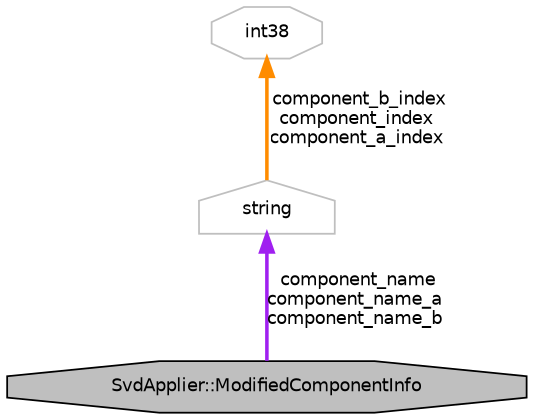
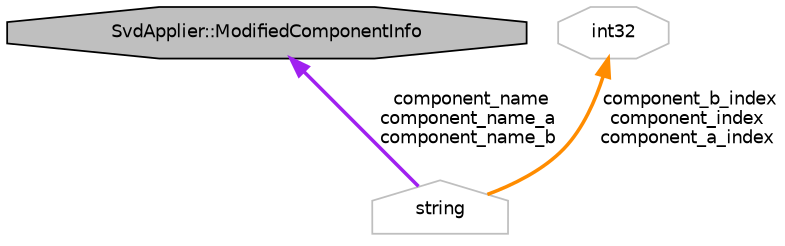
(267, 33) -> (613, 33)
(267, 307) -> (361, 129)
